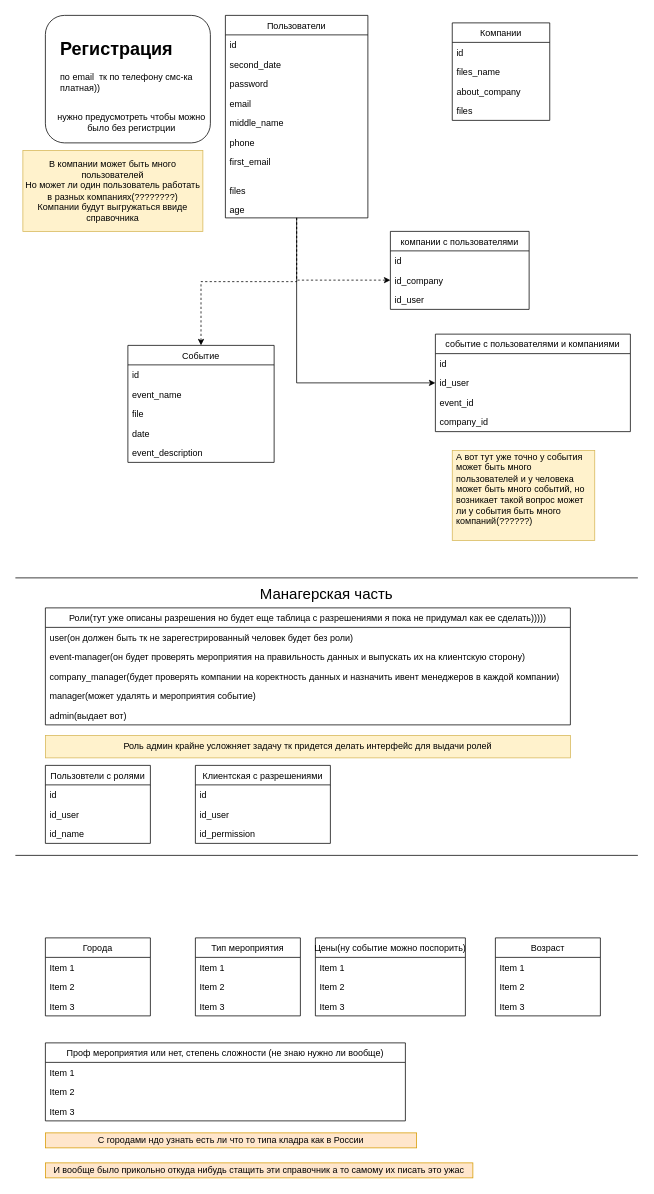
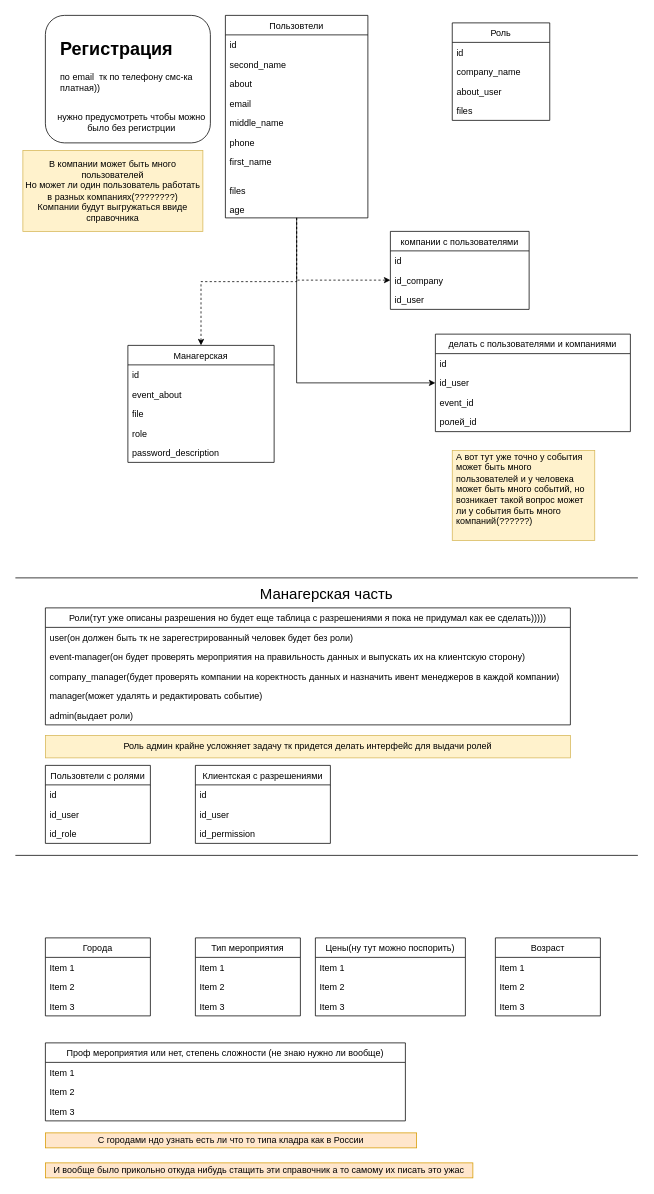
(296, 26) -> (296, 26)
(501, 33) -> (501, 33)
(257, 65) -> (257, 65)
(479, 72) -> (487, 72)
(250, 84) -> (242, 84)
(489, 92) -> (482, 92)
(254, 162) -> (254, 162)
(533, 344) -> (533, 344)
(201, 356) -> (201, 356)
(157, 395) -> (160, 395)
(464, 422) -> (458, 422)
(142, 434) -> (141, 434)
(173, 453) -> (180, 453)
(156, 696) -> (161, 696)
(90, 716) -> (93, 716)
(66, 834) -> (65, 834)
(390, 948) -> (390, 948)
